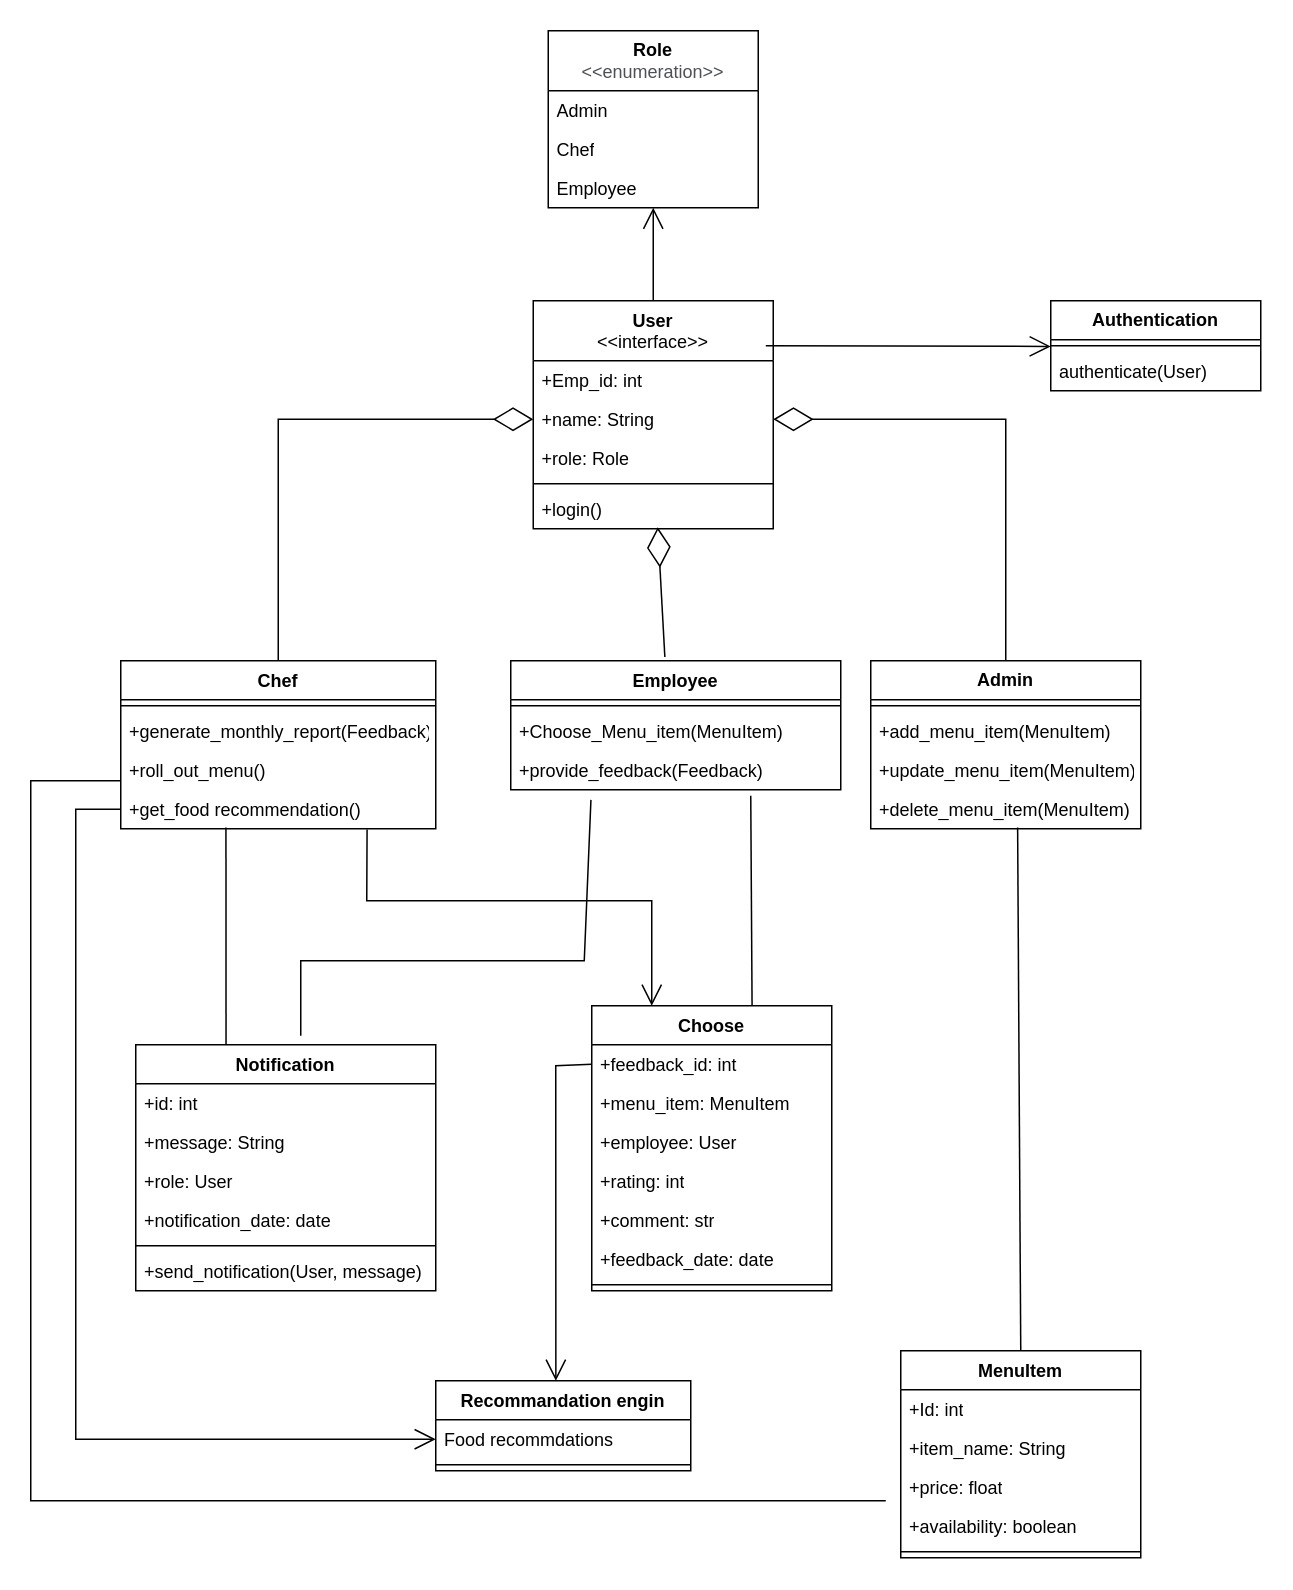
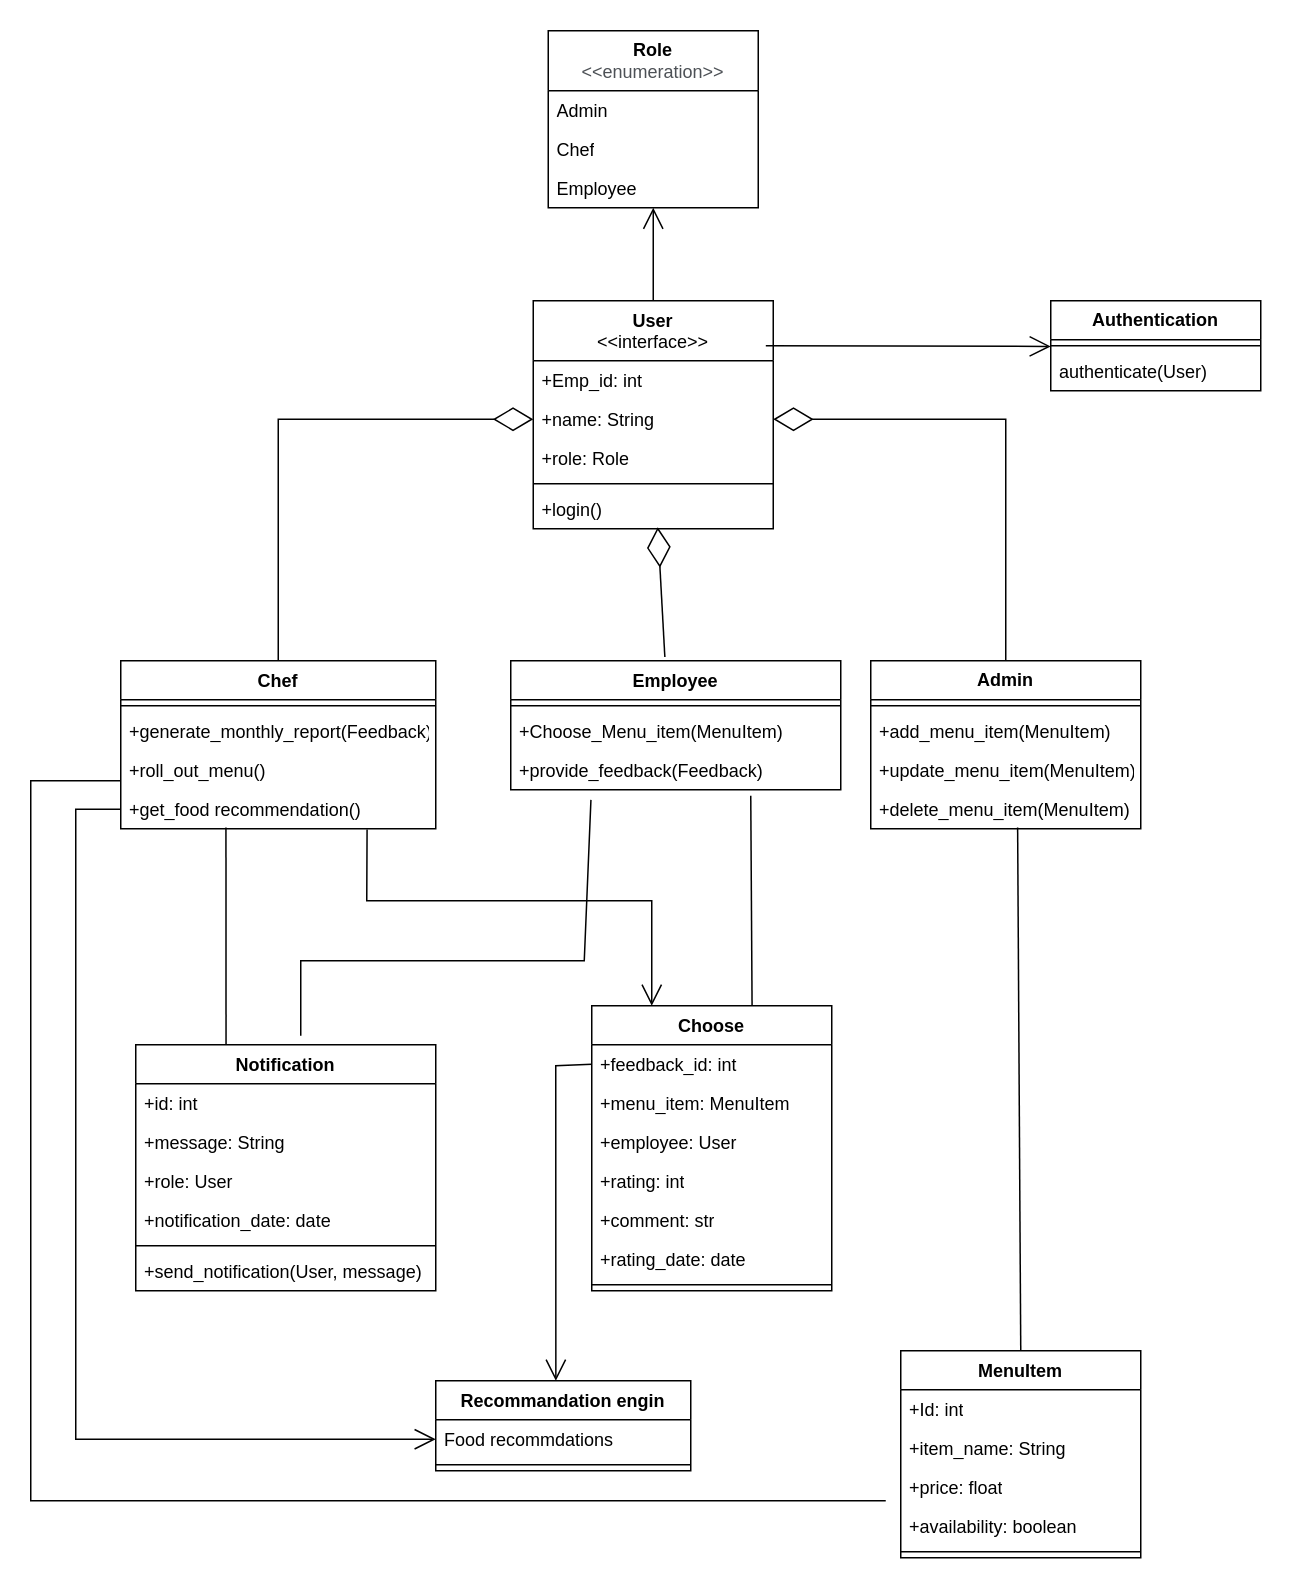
(697, 1261) -> (684, 1261)
